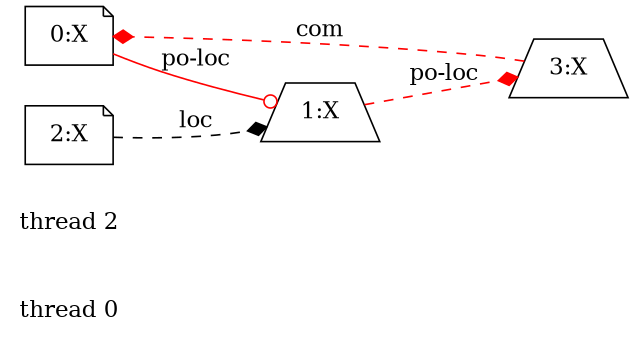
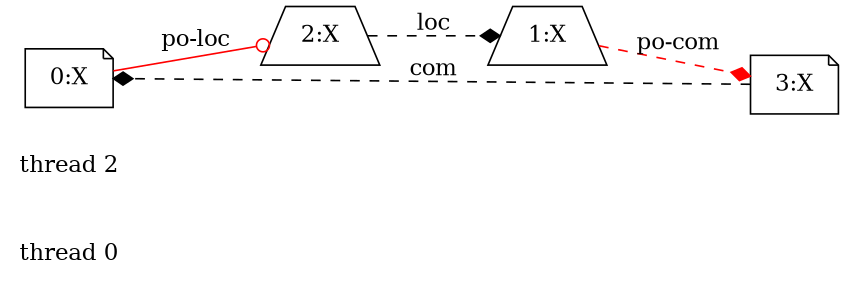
(329, 44) -> (442, 81)
(569, 68) -> (794, 85)
(444, 74) -> (679, 43)
(188, 80) -> (185, 59)
(69, 135) -> (320, 36)
